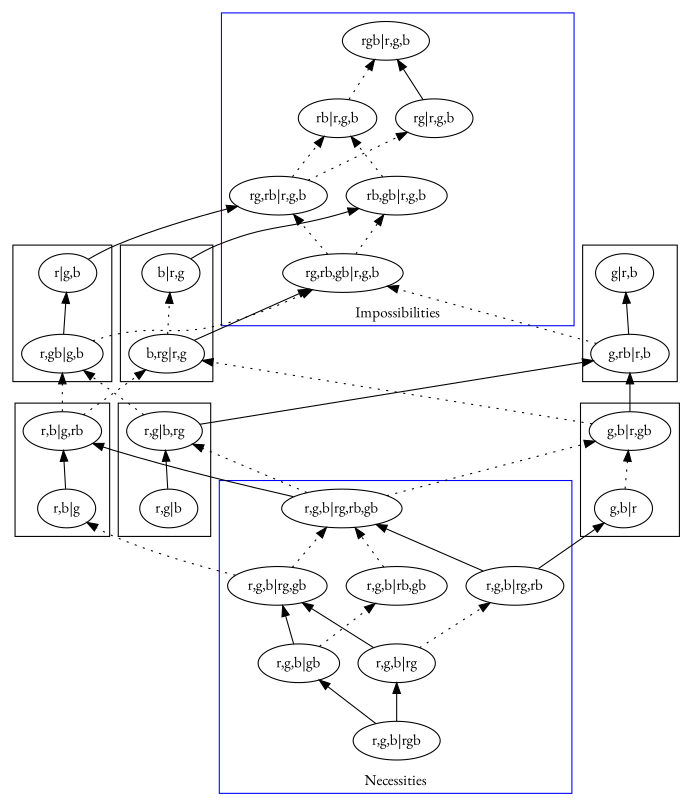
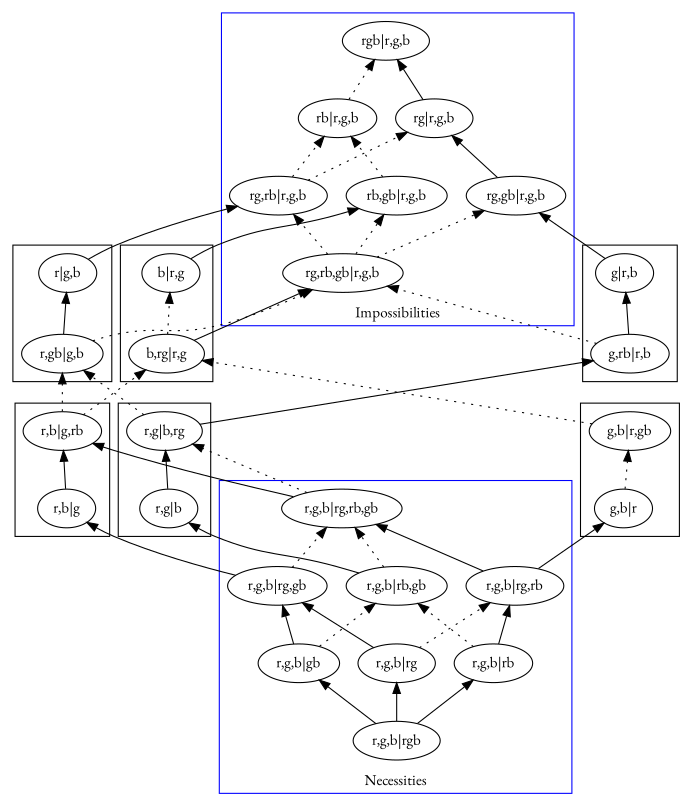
none -> (516, 196)
(630, 396) -> none
(486, 470) -> none
none -> (277, 554)
(165, 555) -> (165, 555)
none -> (493, 663)
